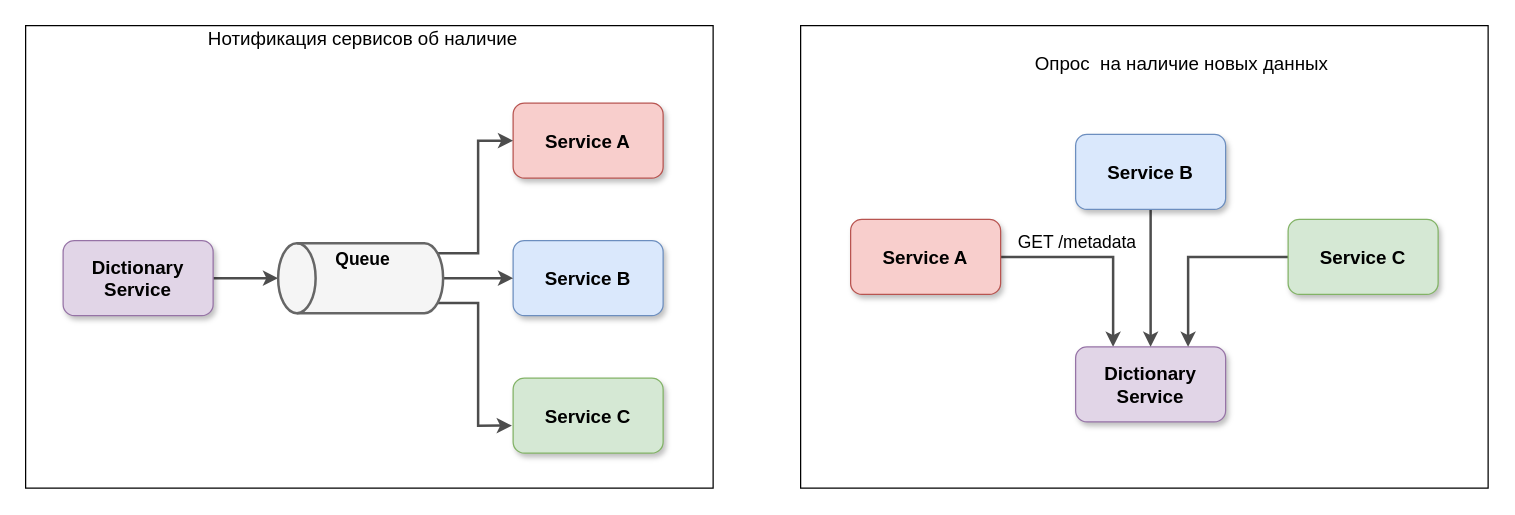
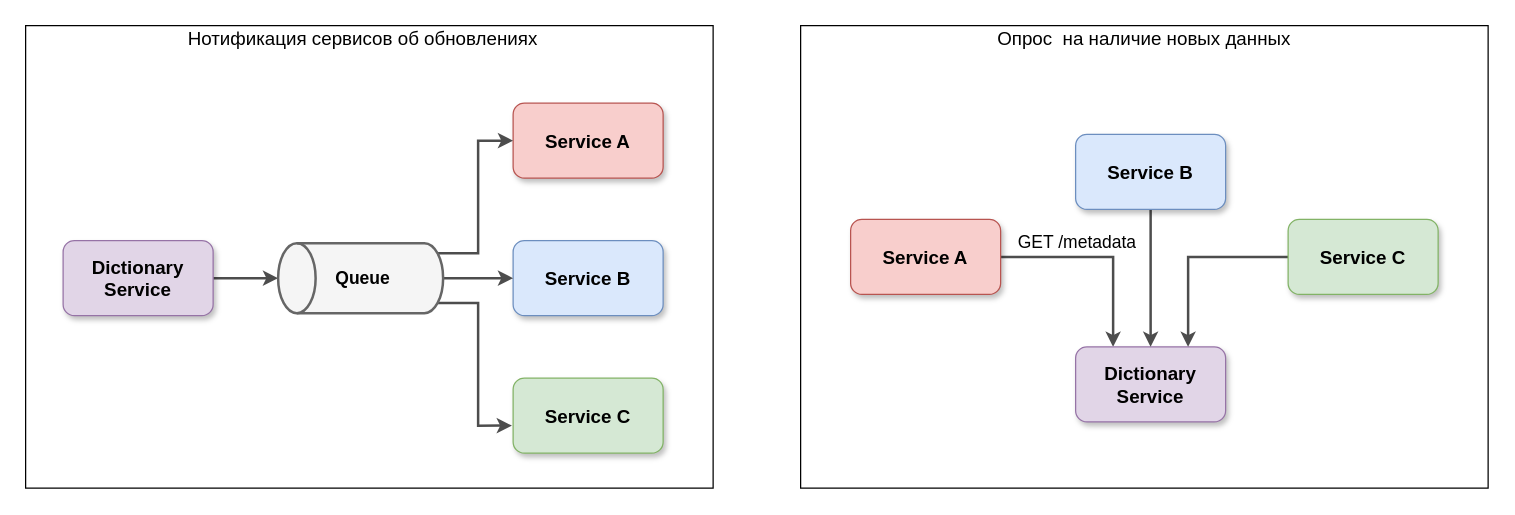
(363, 38) -> (363, 38)
(1182, 63) -> (1144, 38)
(363, 259) -> (363, 278)
